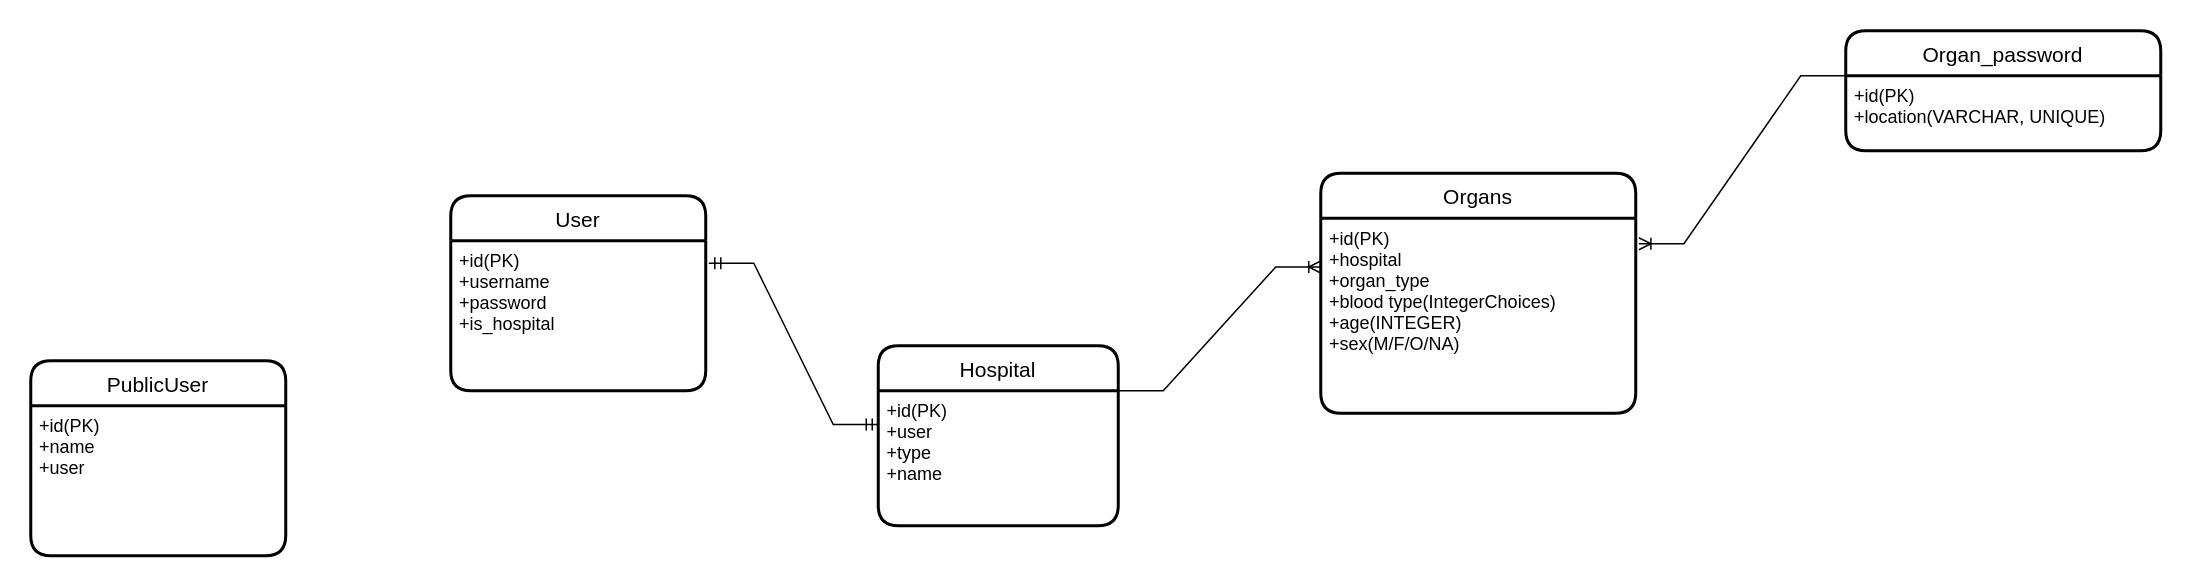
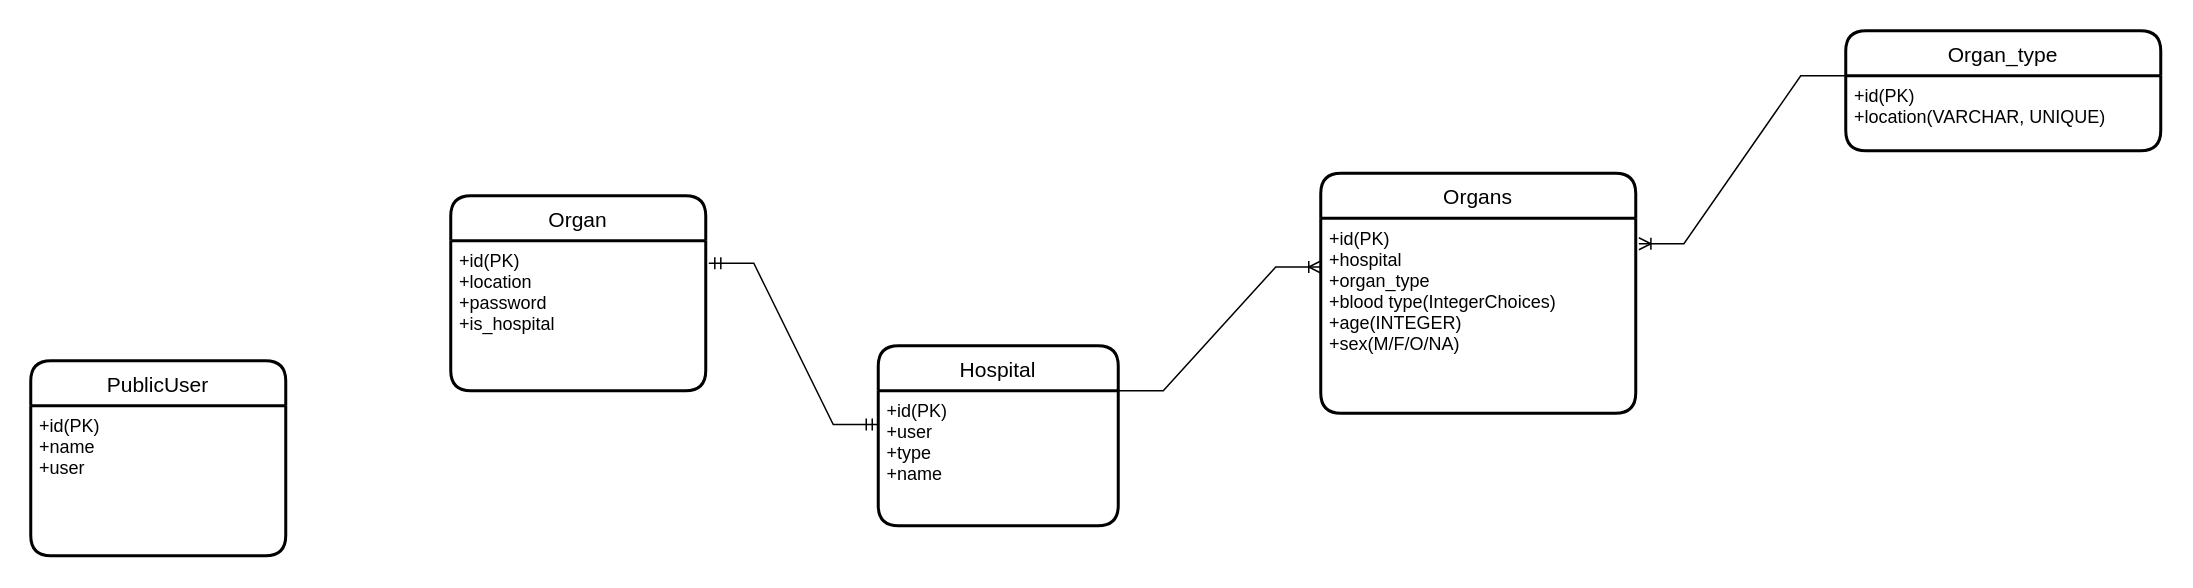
(2003, 55) -> (2003, 55)
(578, 220) -> (578, 220)
(492, 261) -> (492, 261)
